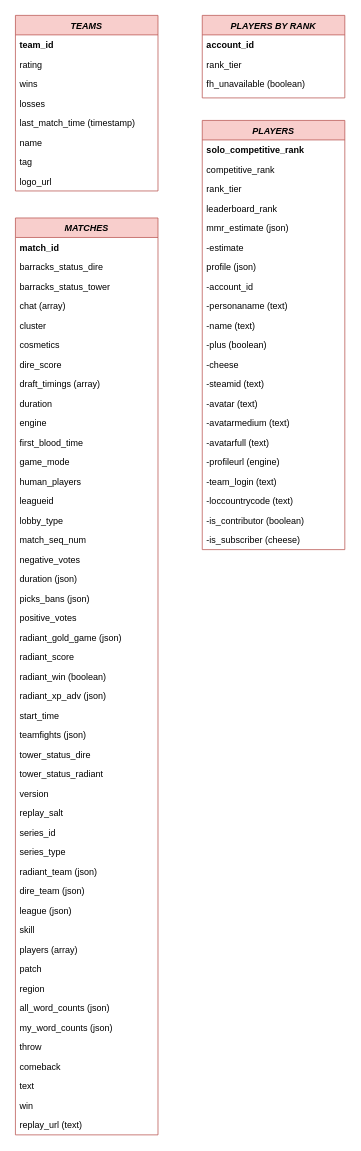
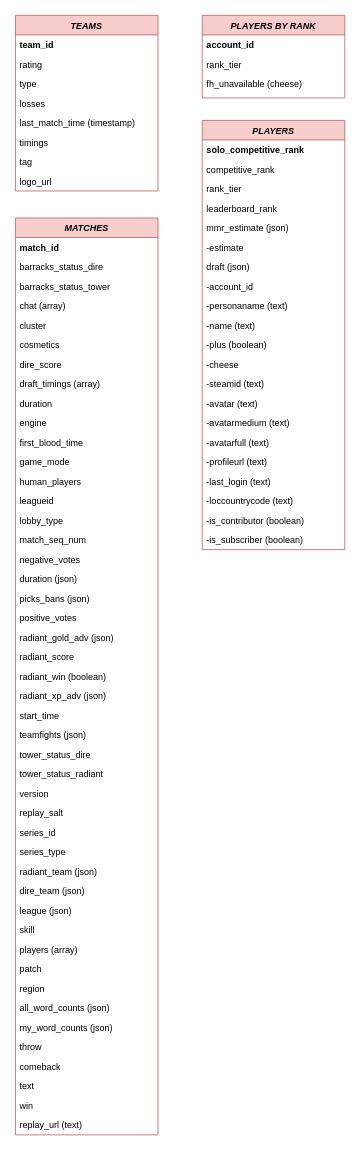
(28, 84) -> (30, 84)
(261, 84) -> (260, 84)
(30, 143) -> (35, 143)
(238, 267) -> (235, 267)
(251, 462) -> (247, 462)
(248, 482) -> (247, 482)
(261, 540) -> (262, 540)
(76, 638) -> (74, 638)
